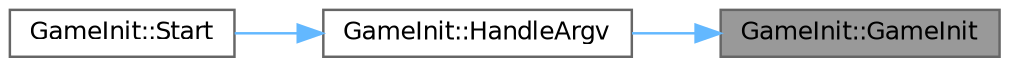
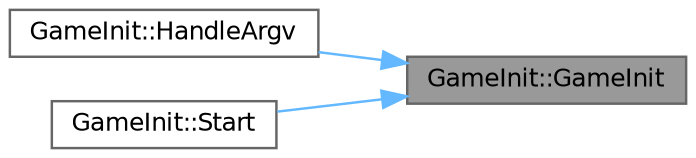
(266, 33) -> (329, 105)
